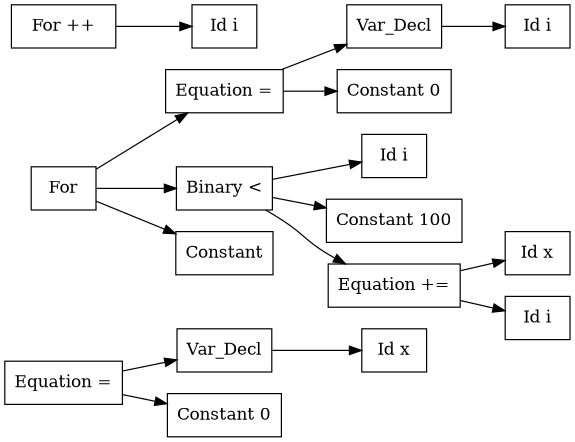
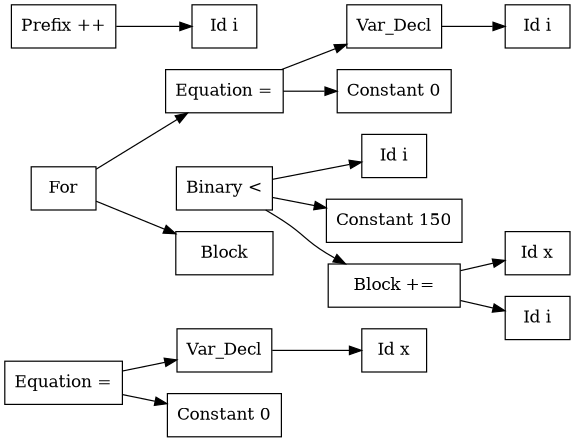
(64, 26) -> (64, 26)
(130, 188) -> none
(394, 221) -> (394, 221)
(224, 253) -> (224, 253)
(394, 286) -> (394, 286)
